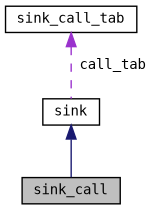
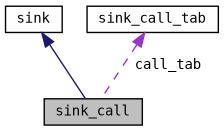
(71, 73) -> (119, 72)
